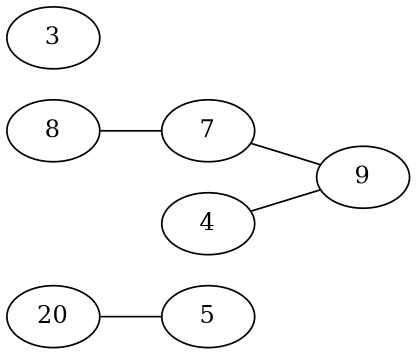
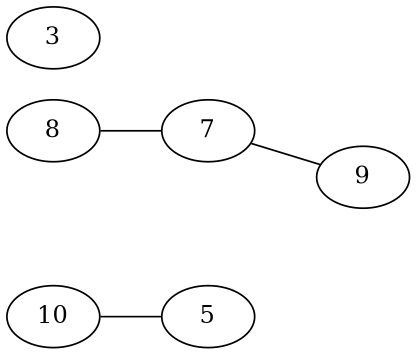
(208, 224) -> none
(53, 317) -> (53, 317)
